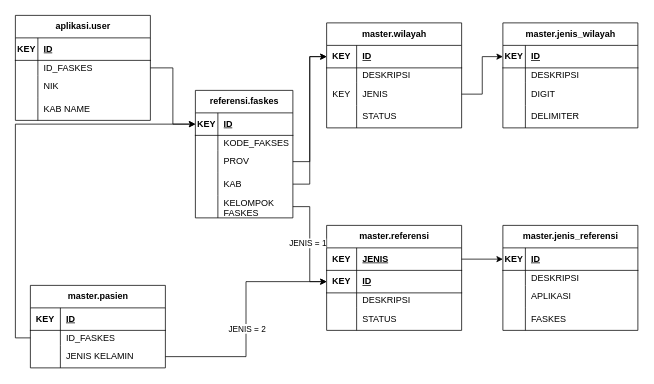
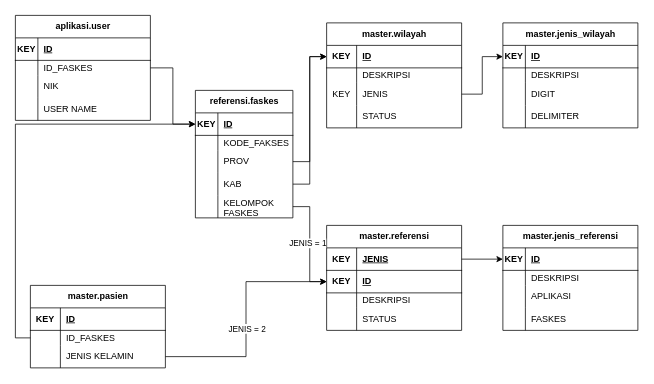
(63, 109) -> (65, 109)
